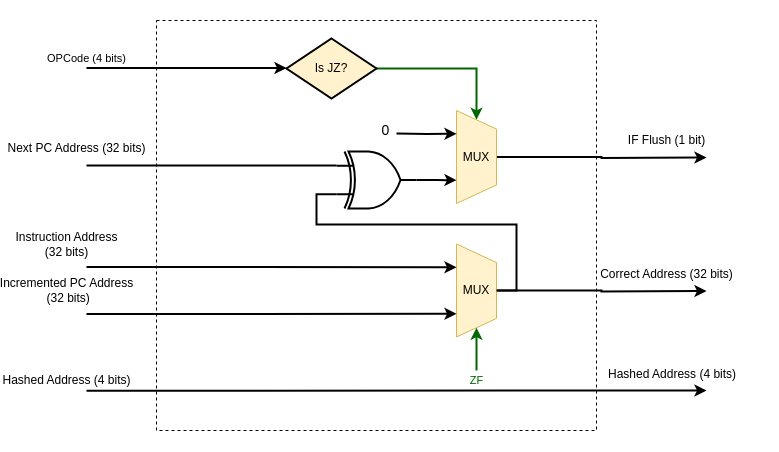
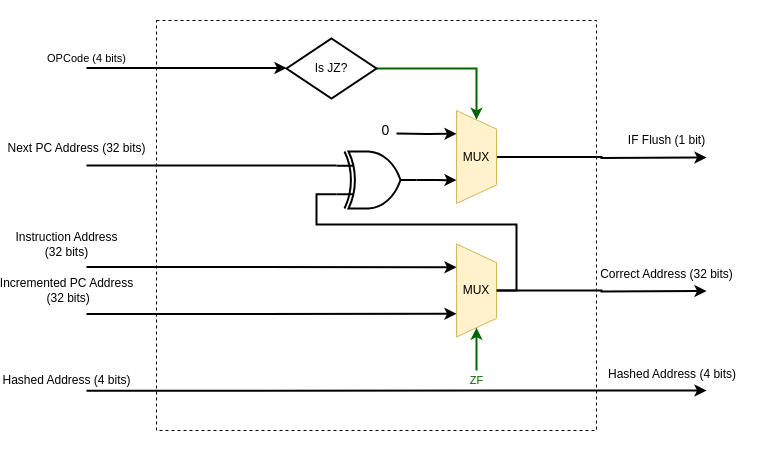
(332, 69) -> (332, 69)
